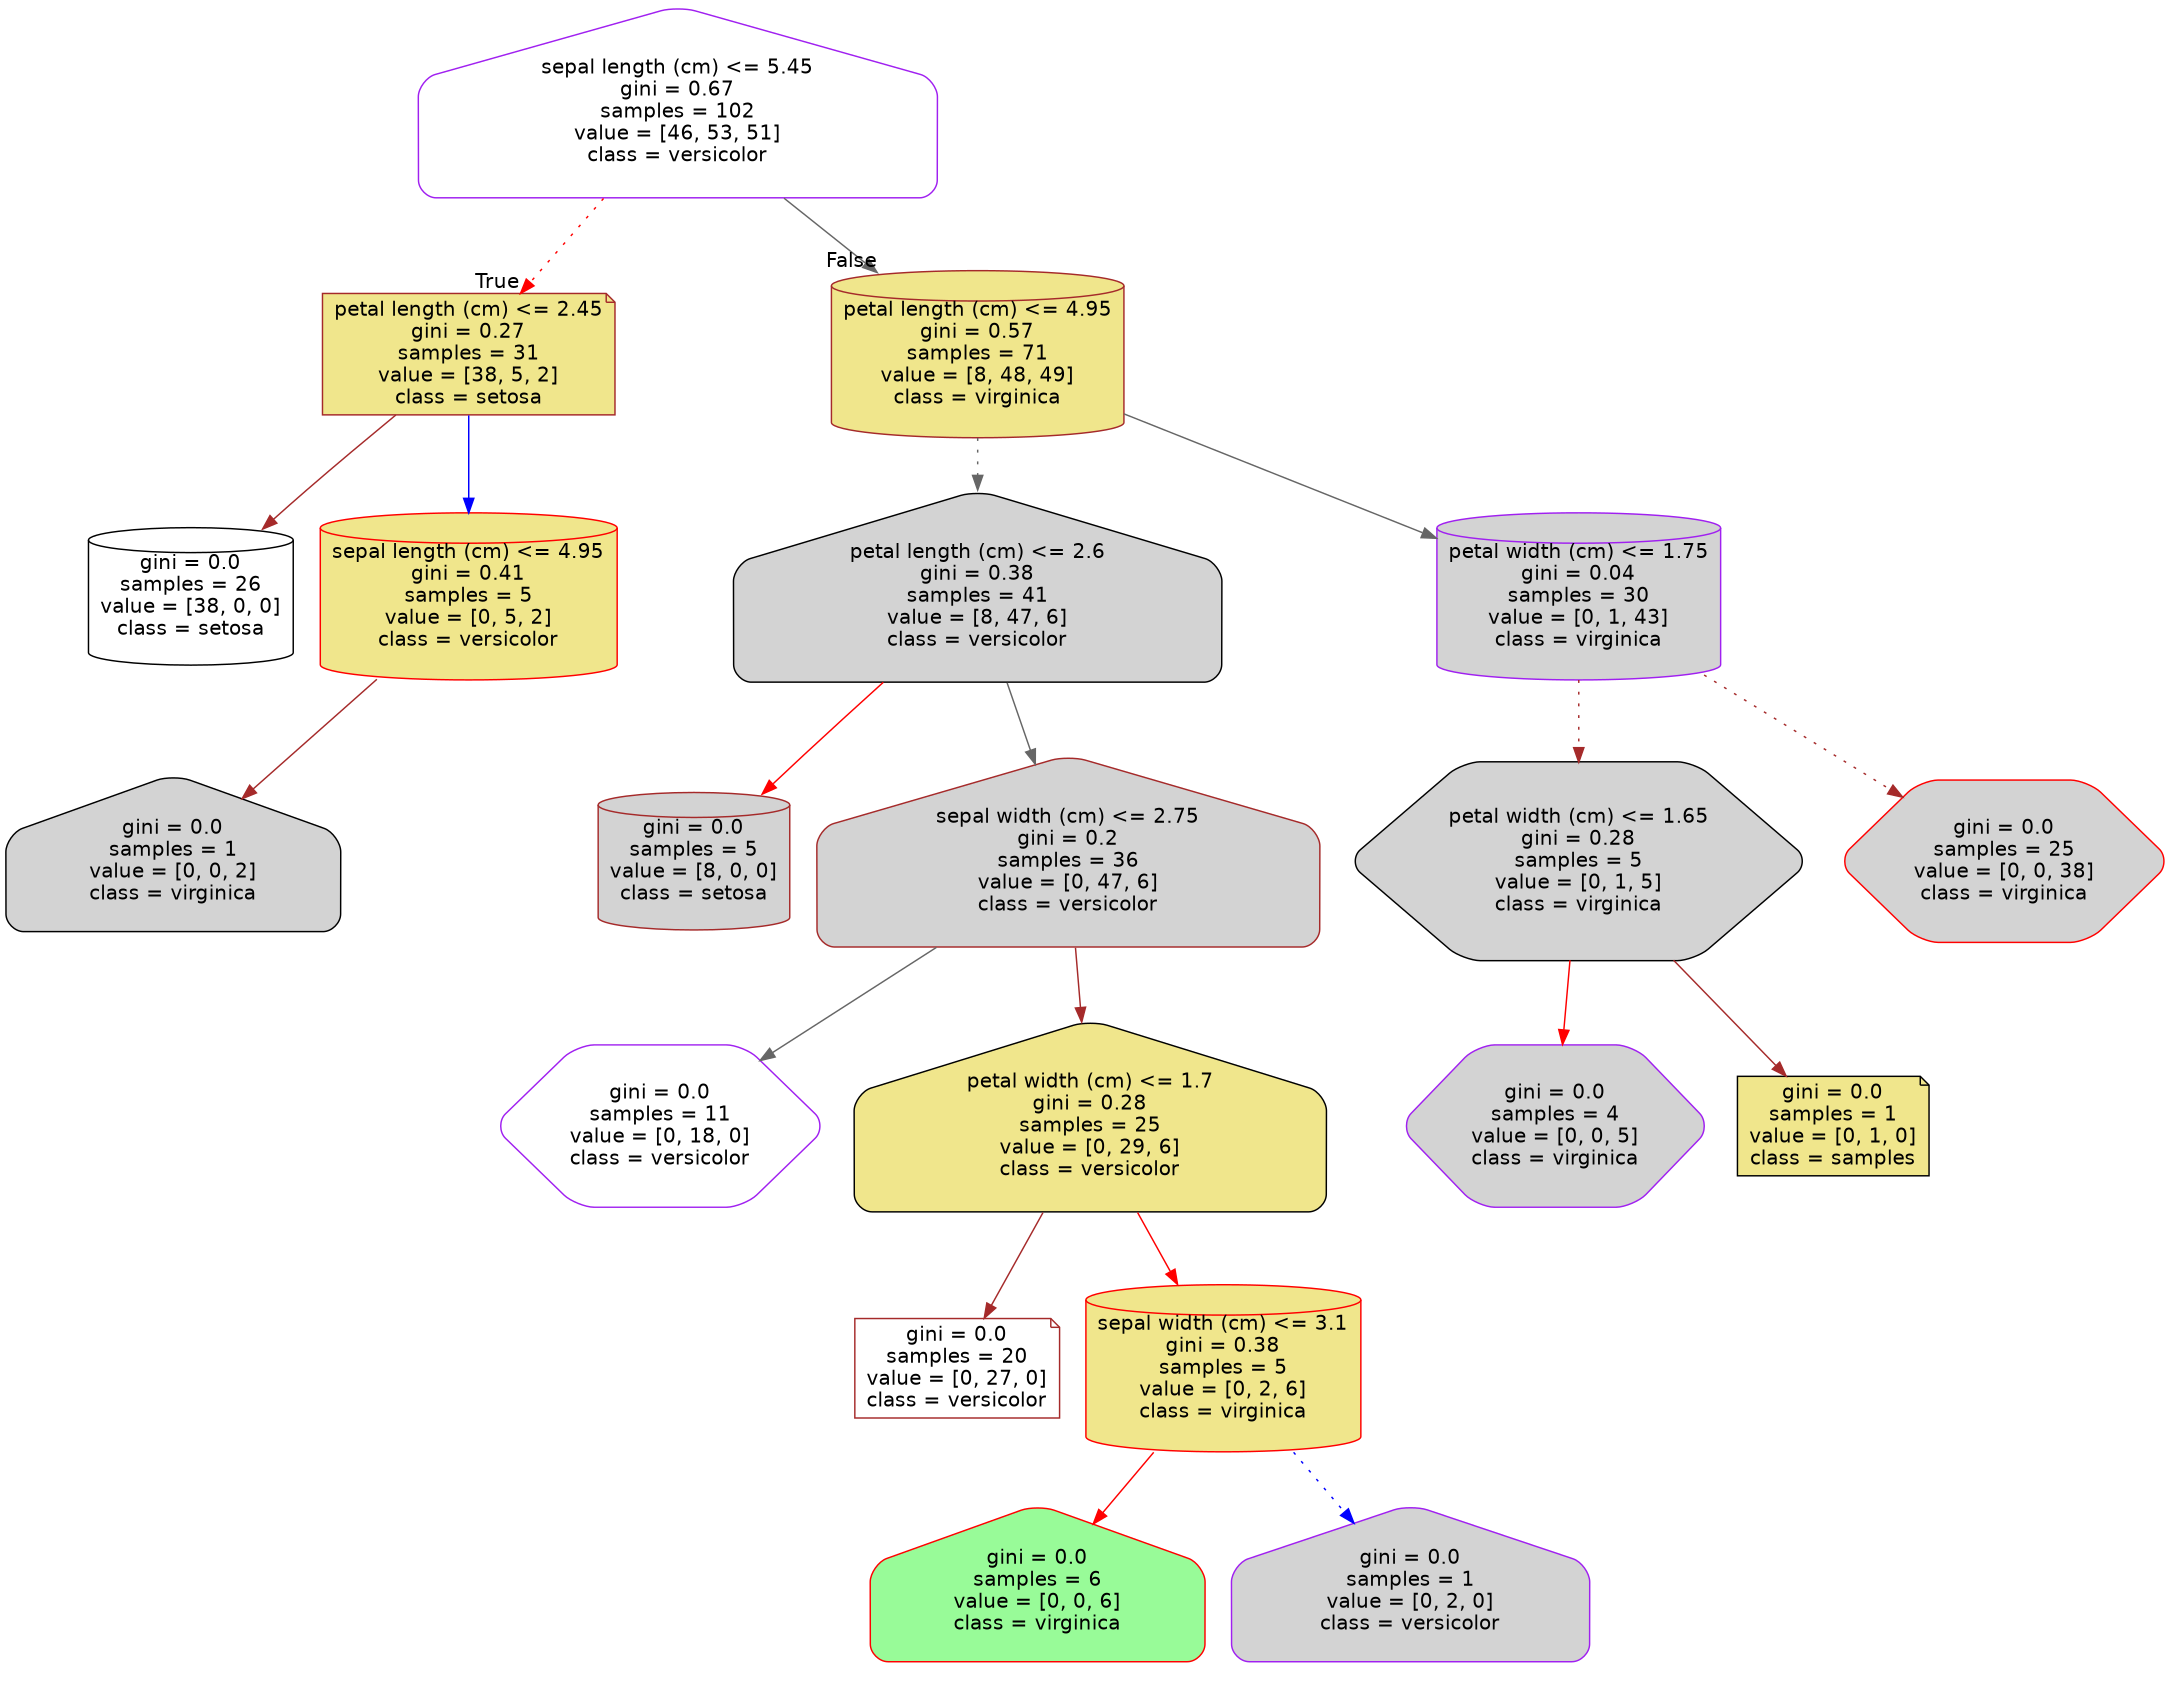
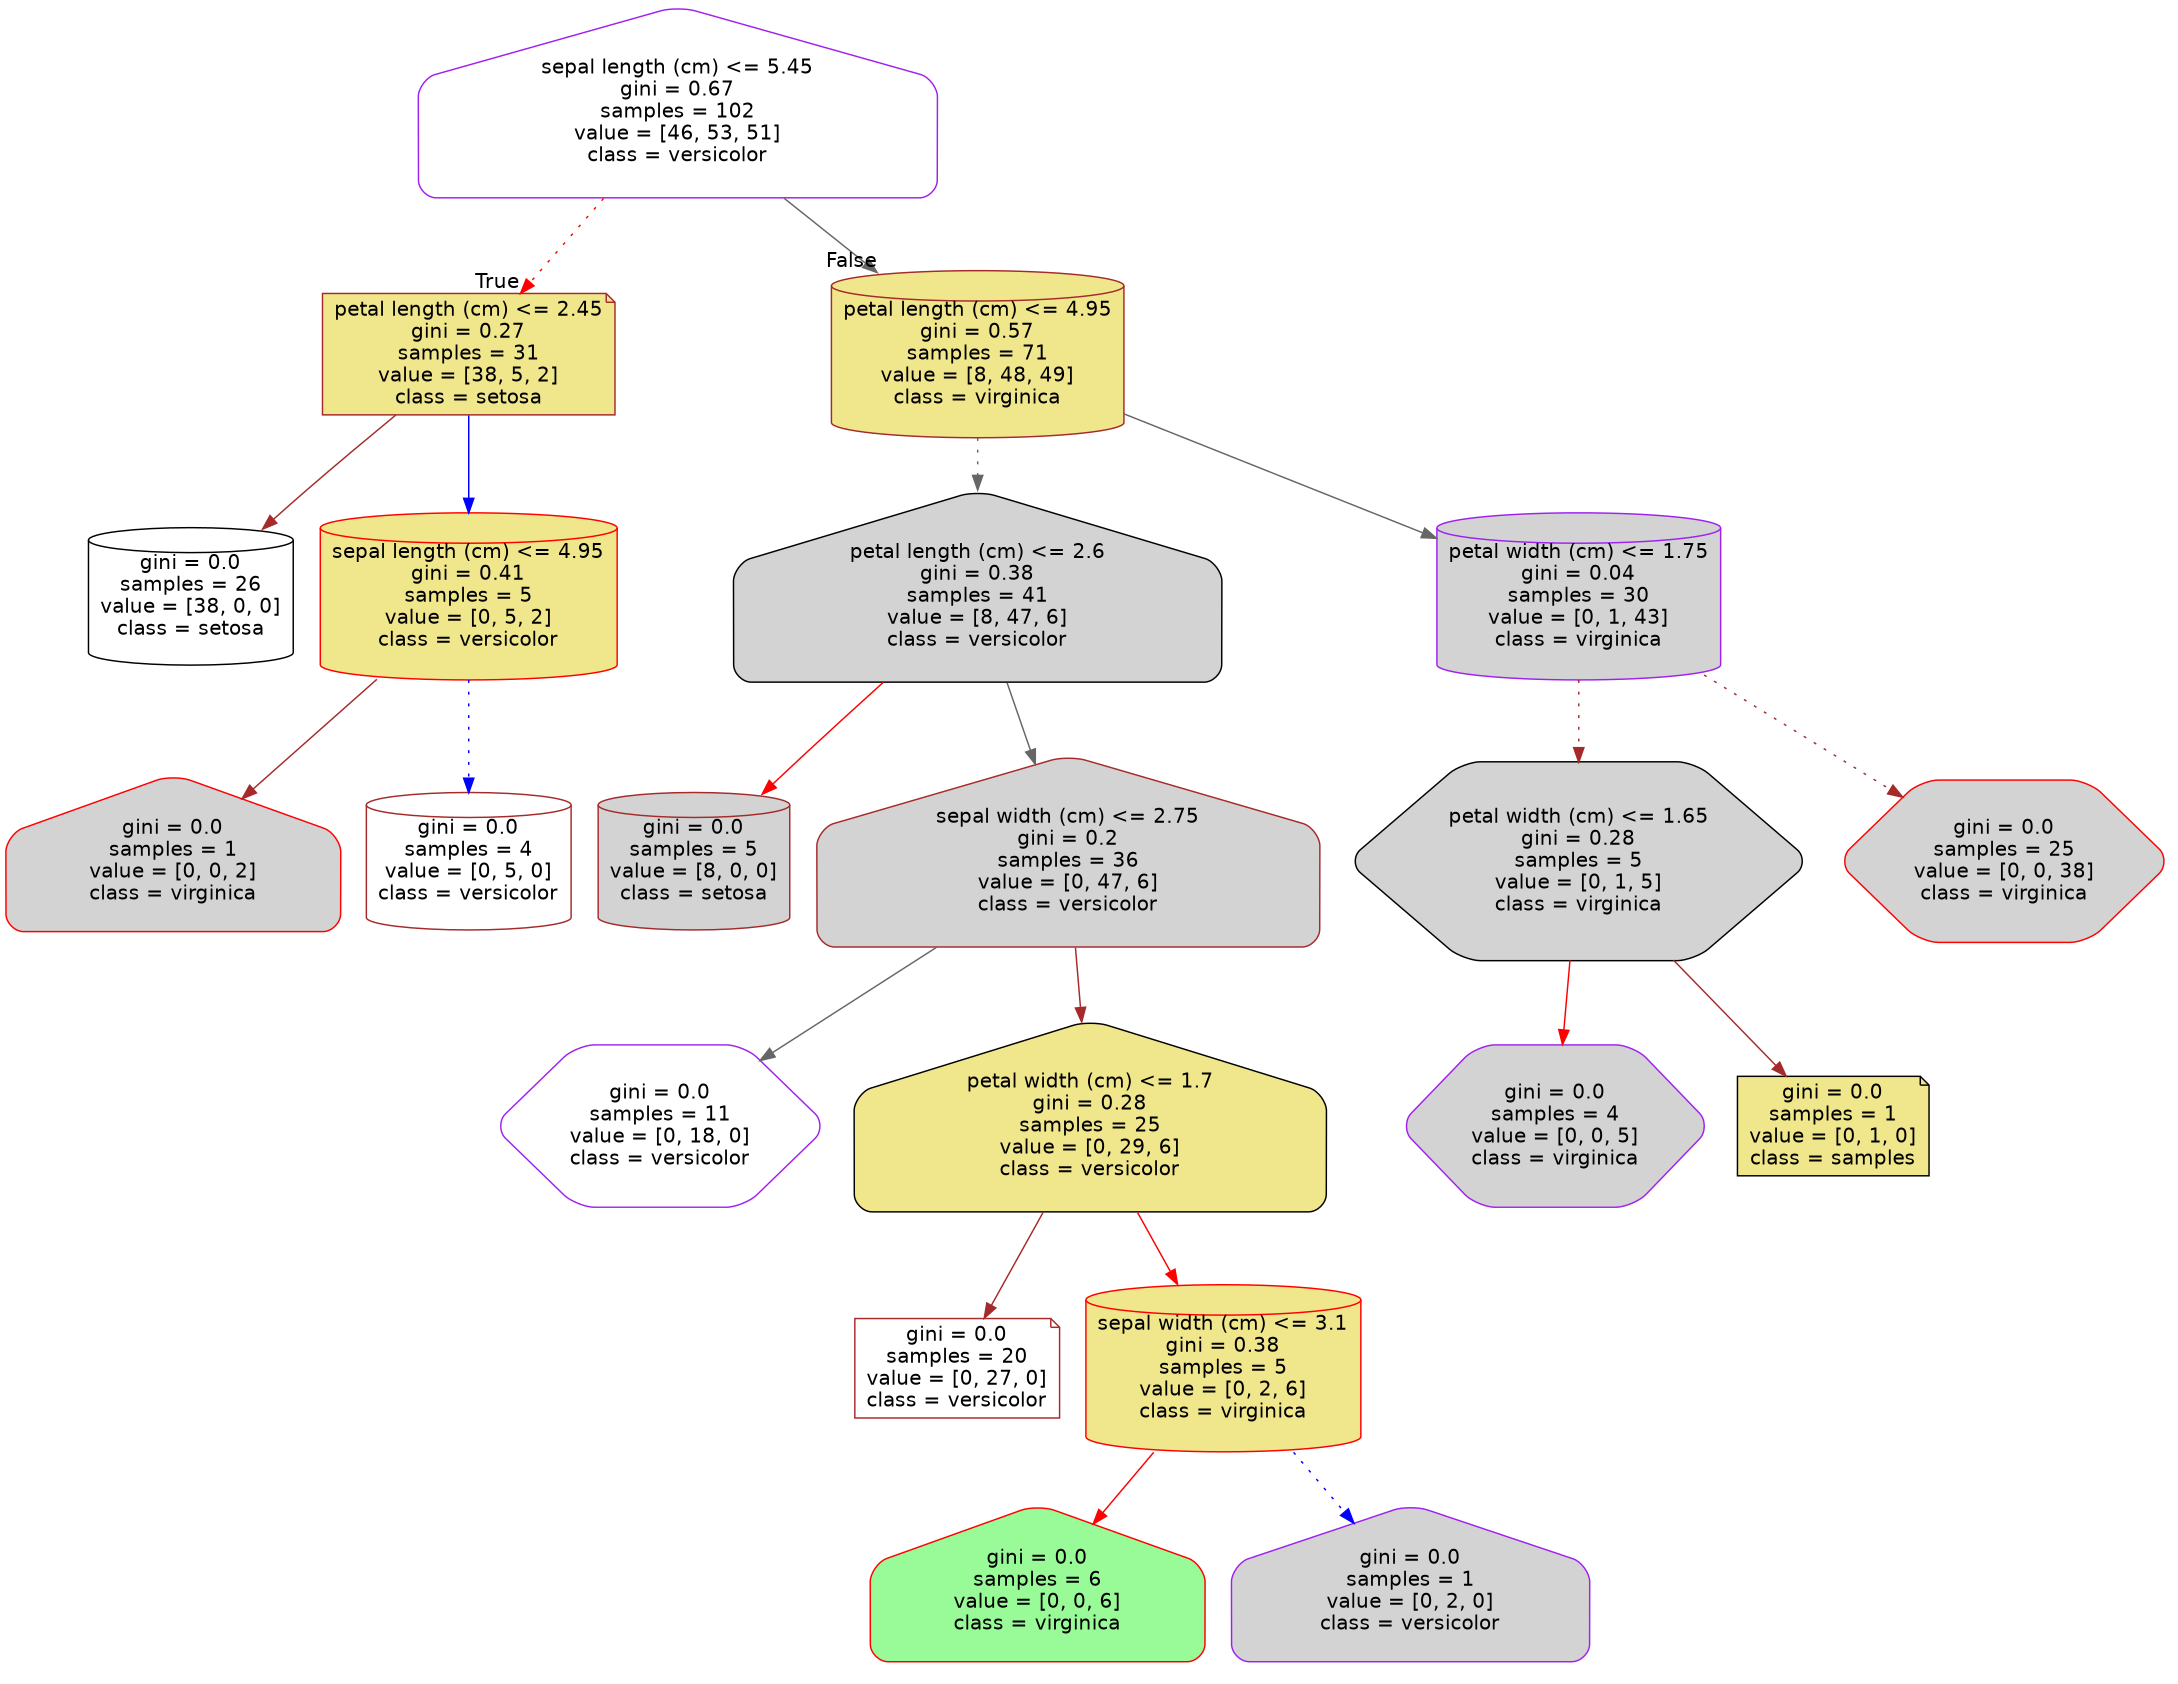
(173, 861) -> (173, 861)
none -> (469, 861)
